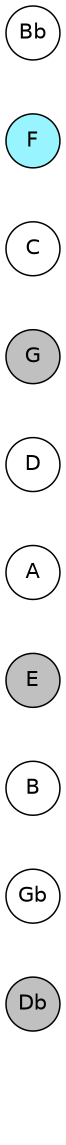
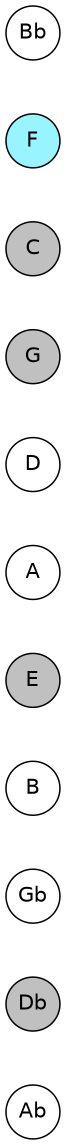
(33, 249) -> (33, 249)
none -> (33, 1112)
